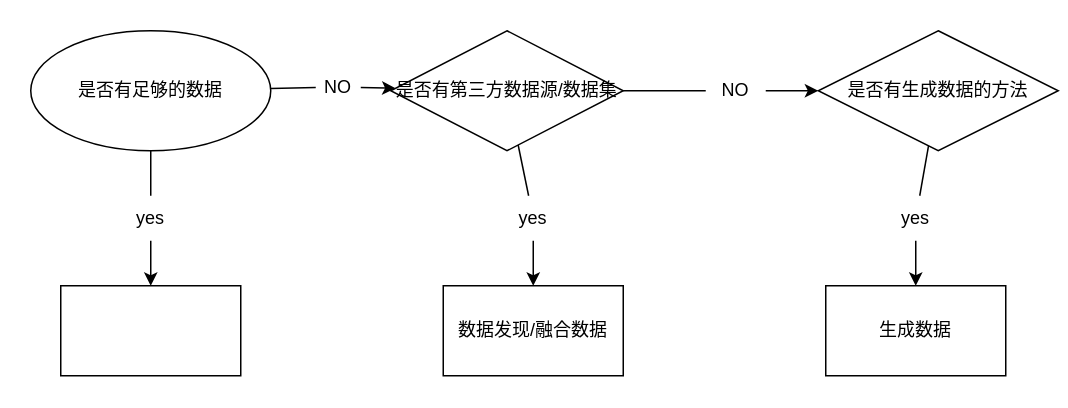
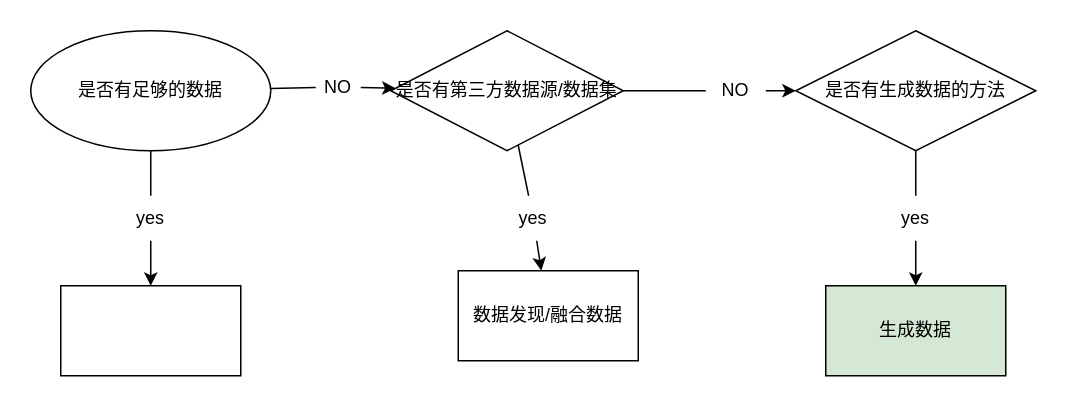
(938, 91) -> (916, 91)
(533, 331) -> (548, 316)
(916, 331) -> (916, 331)
